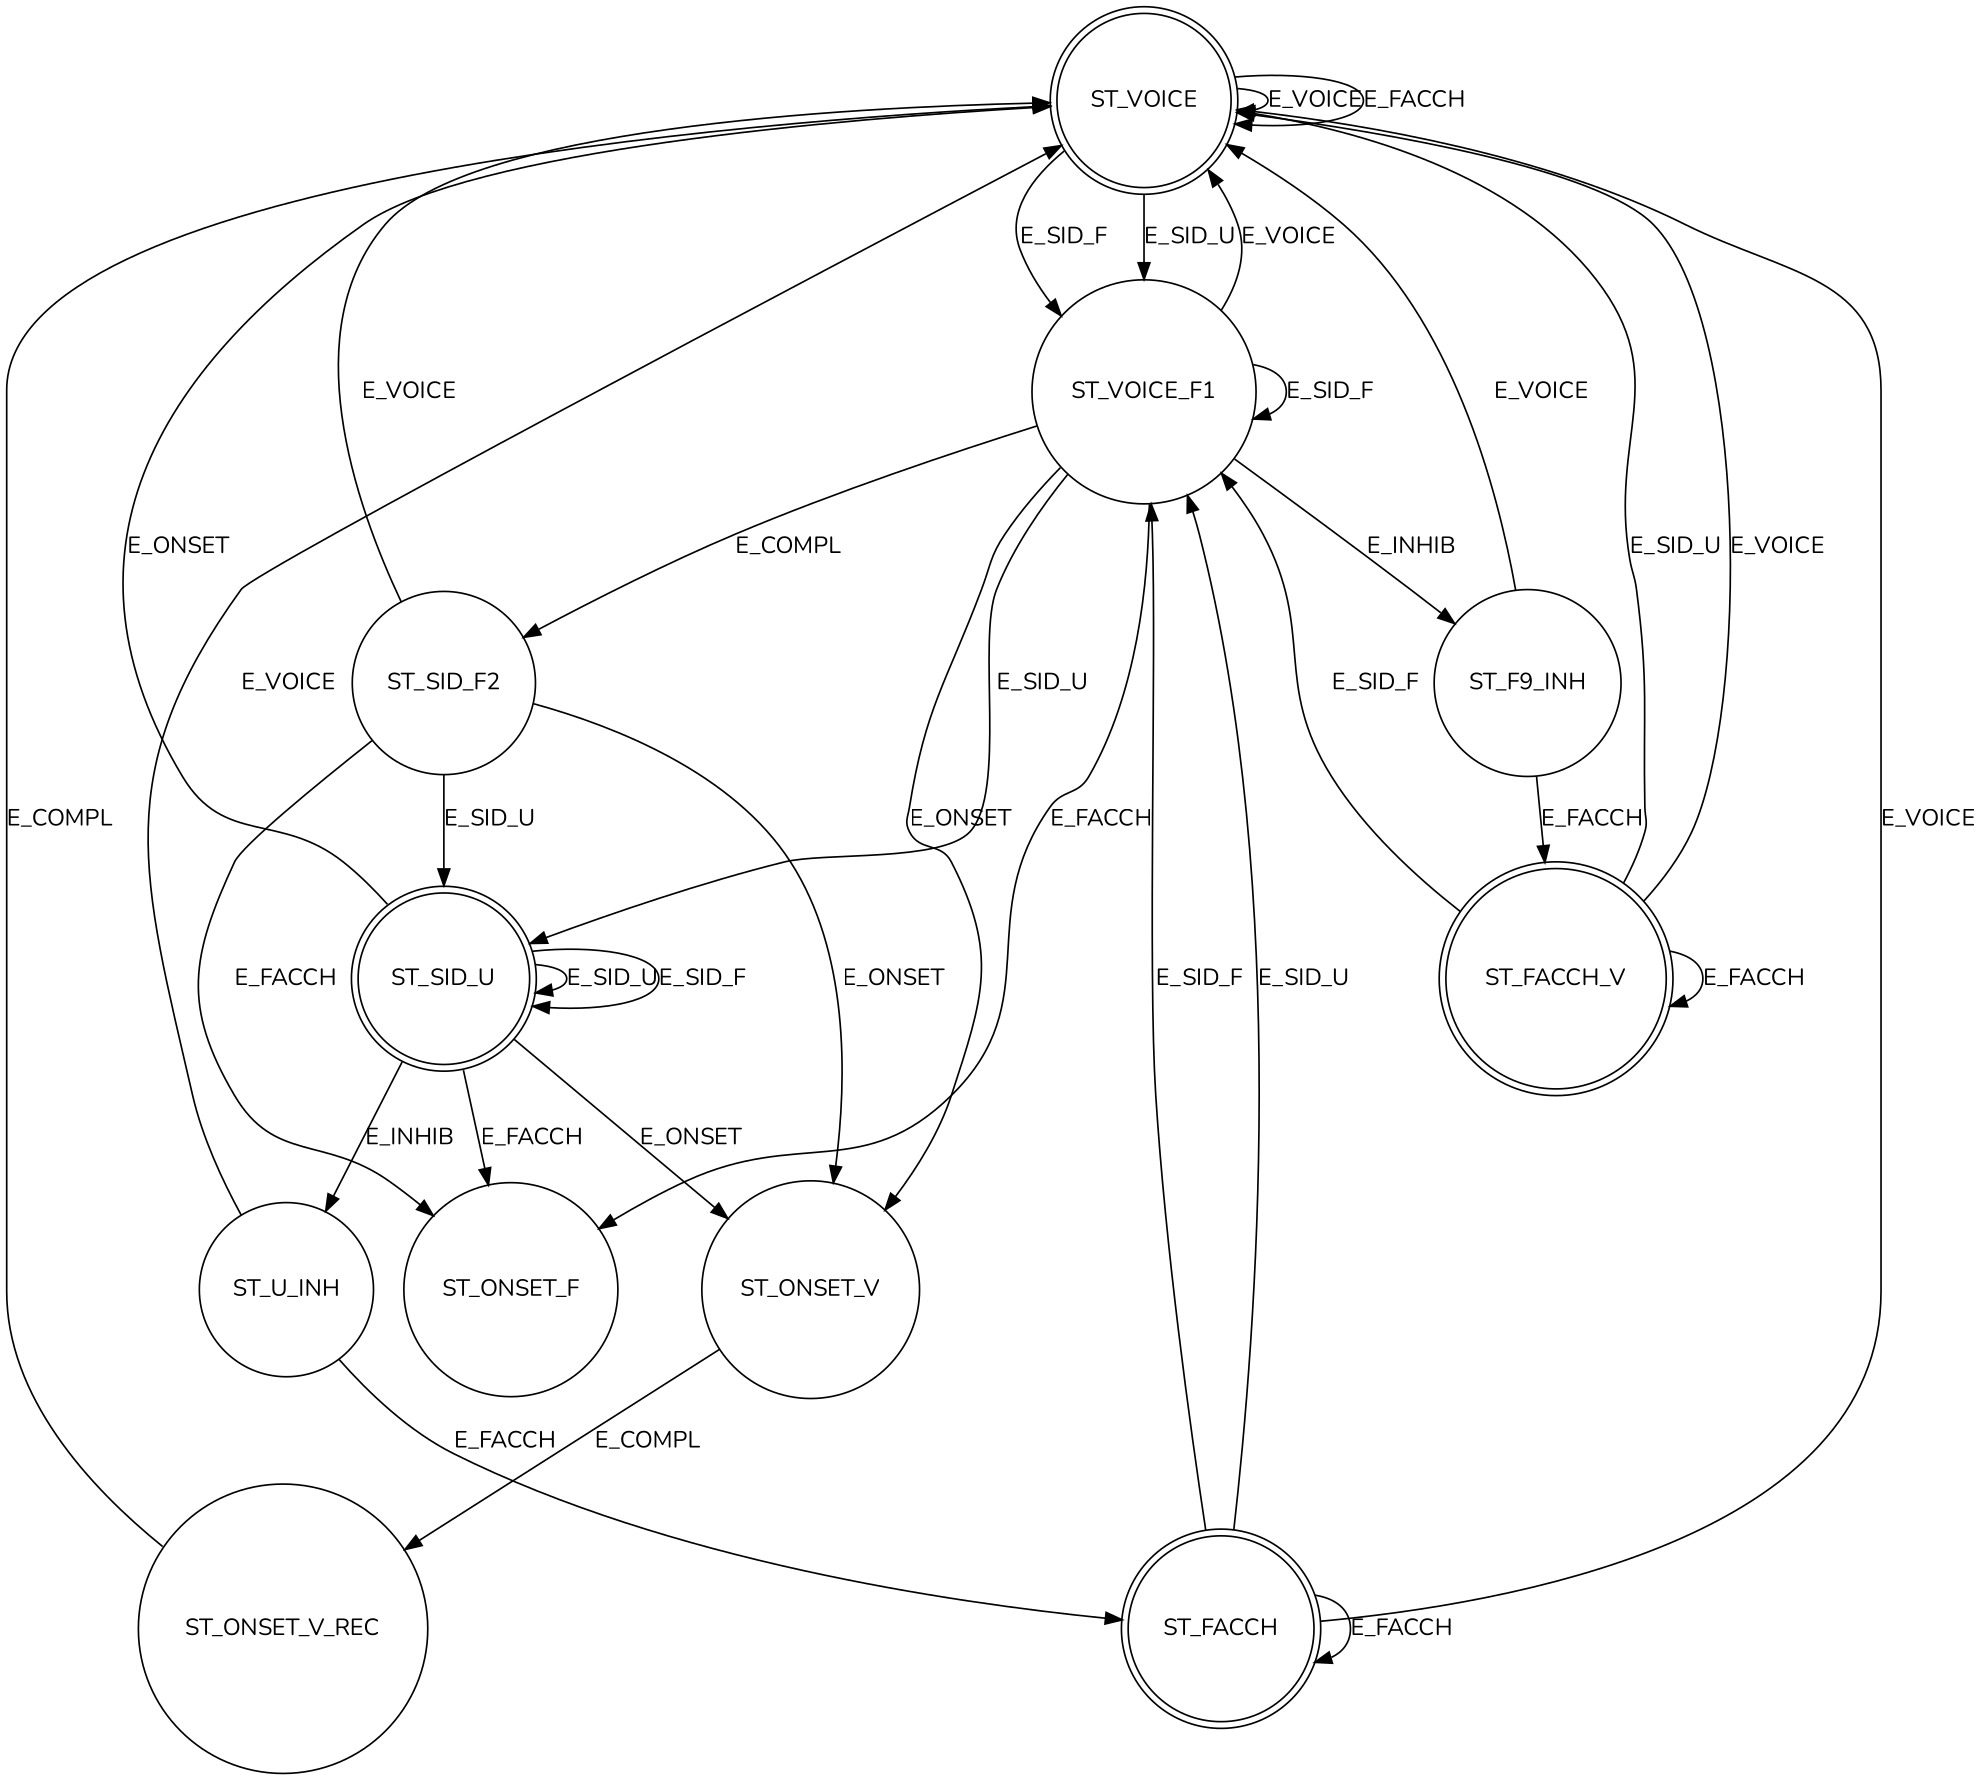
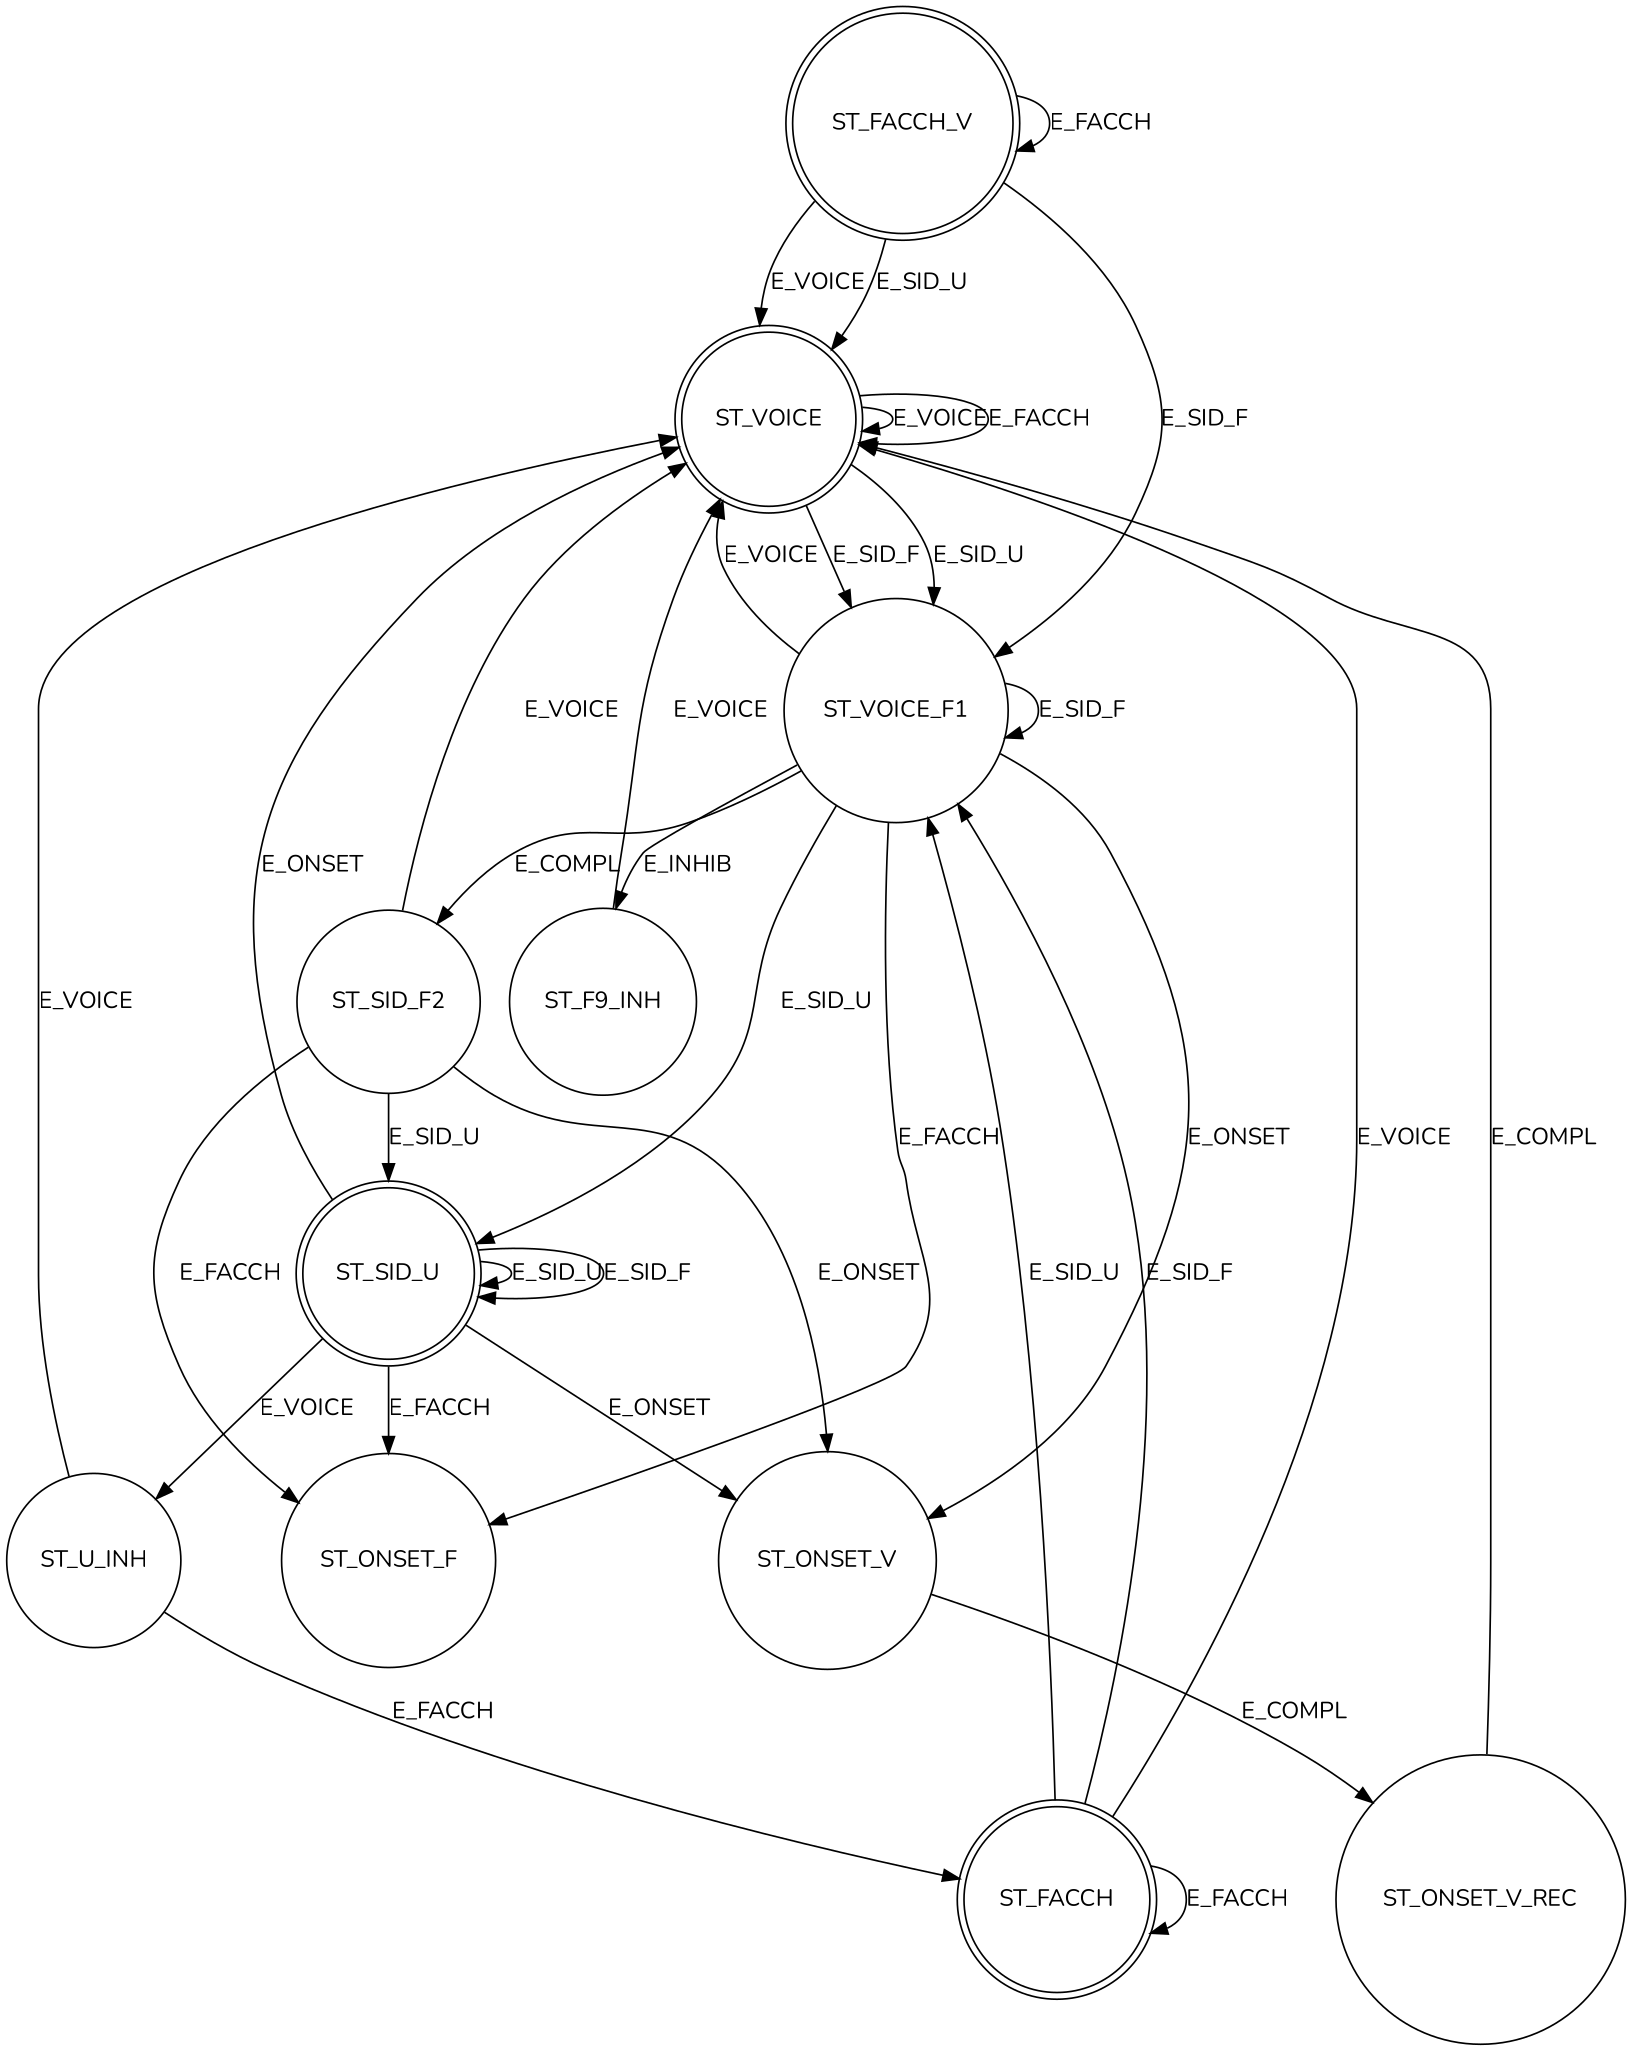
(1540, 811) -> none
(410, 1138) -> (307, 1409)
